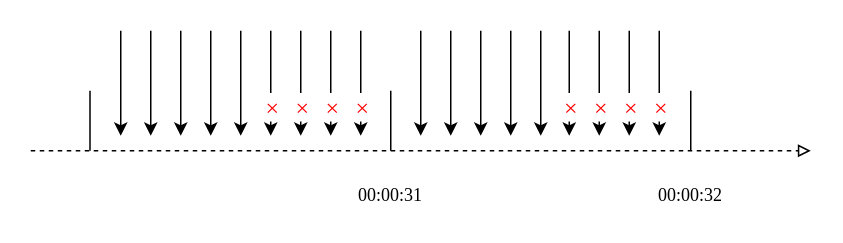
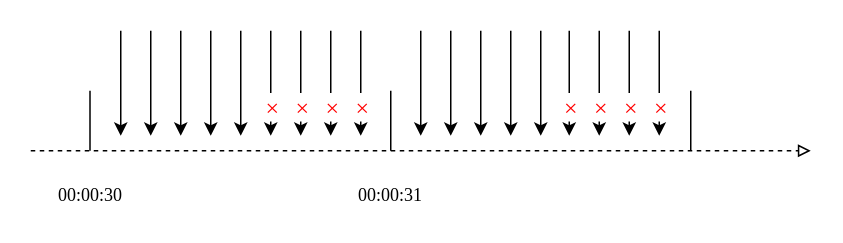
none -> (91, 196)
(691, 196) -> none
